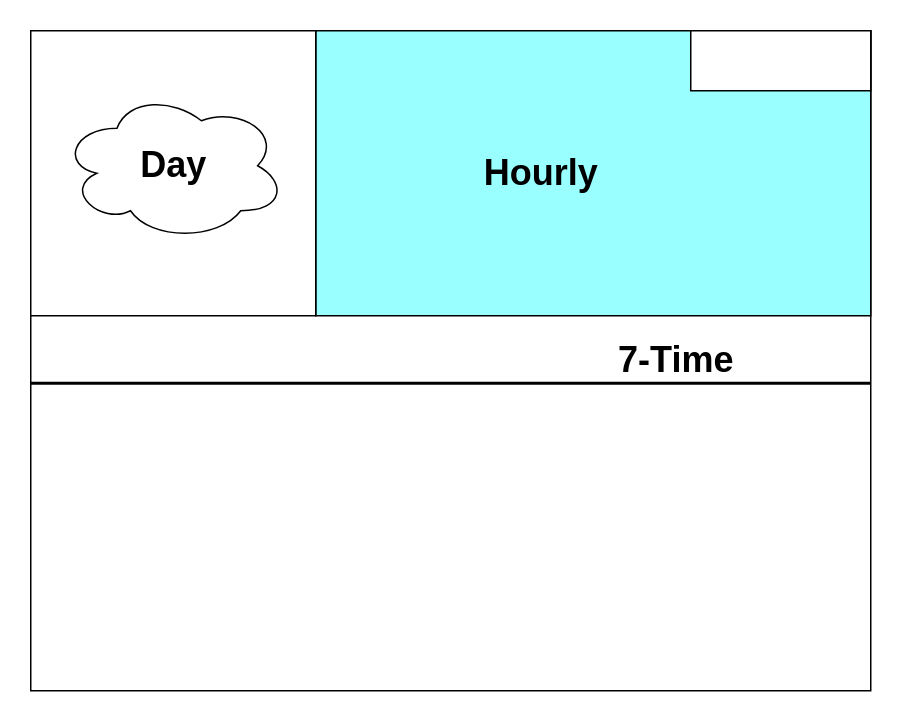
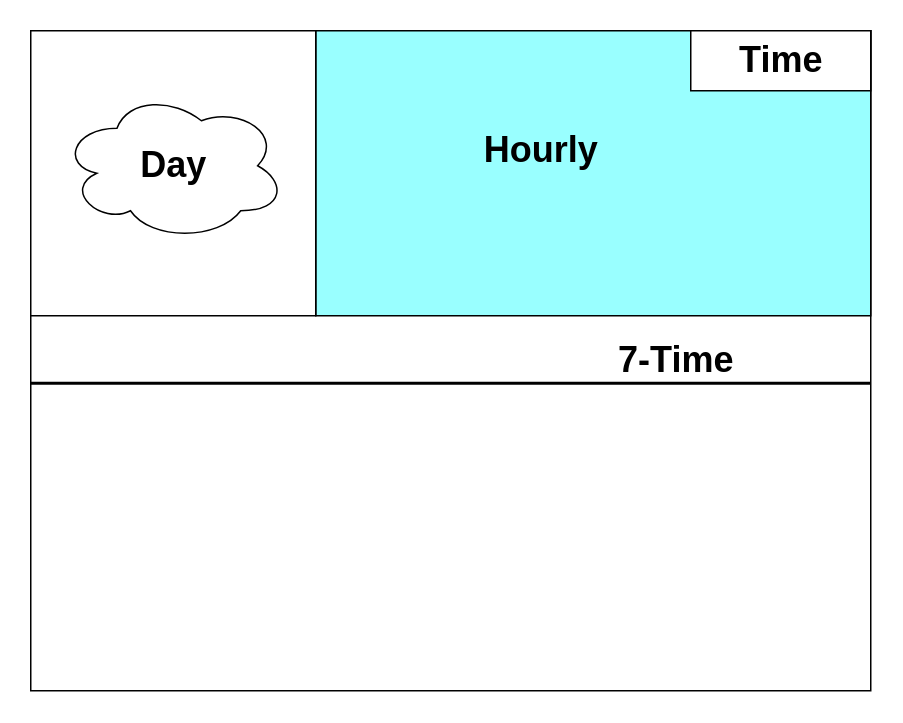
none -> (781, 61)
(541, 173) -> (541, 151)
